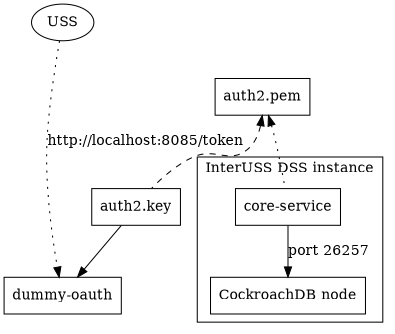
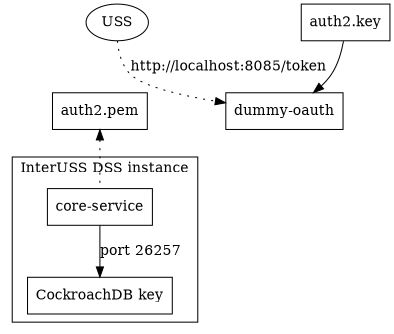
(189, 159) -> none
(288, 296) -> (100, 296)
